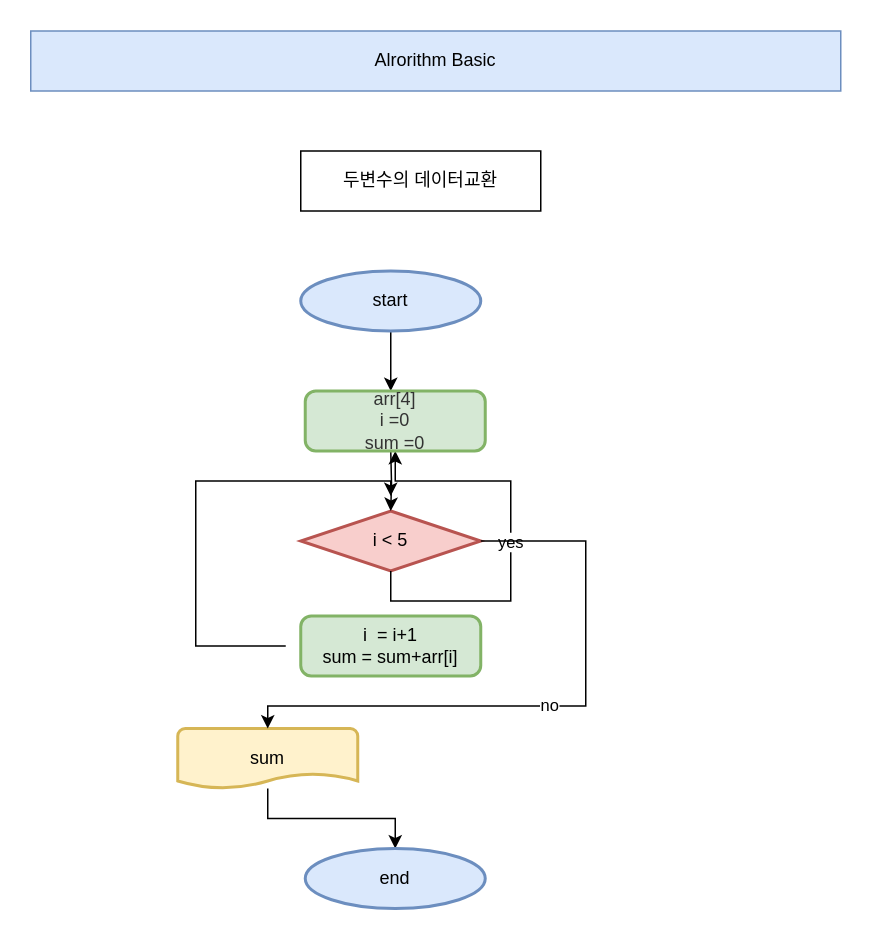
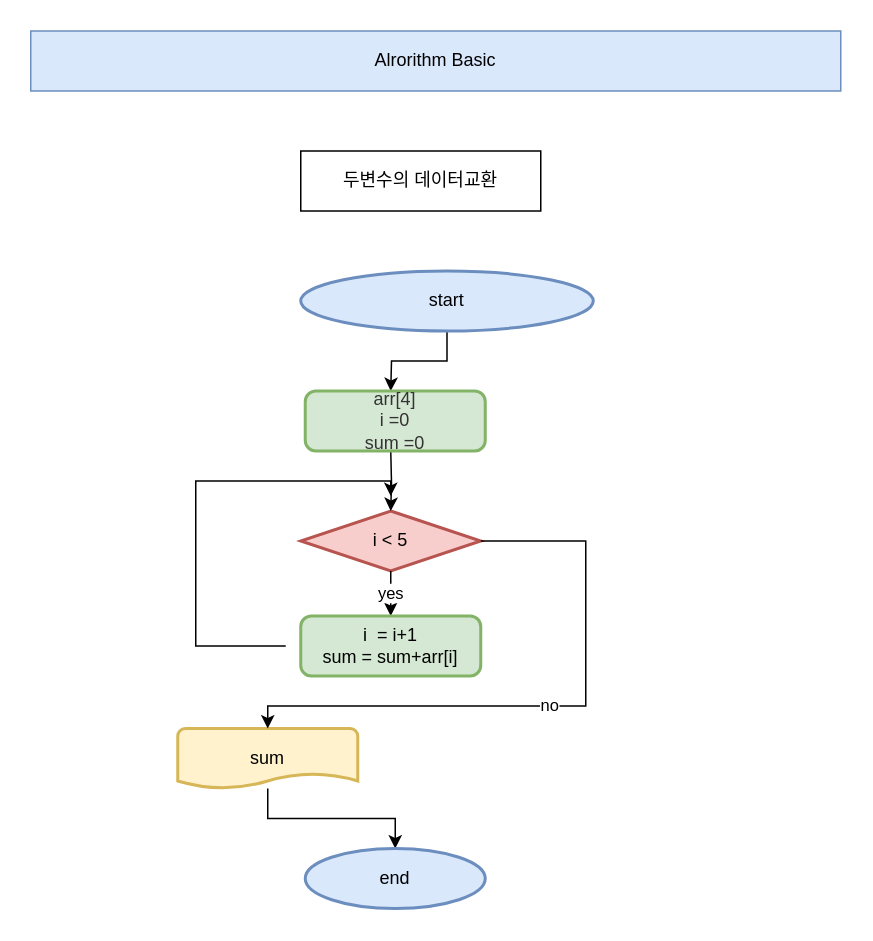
(391, 301) -> (447, 301)
(511, 543) -> (391, 594)
